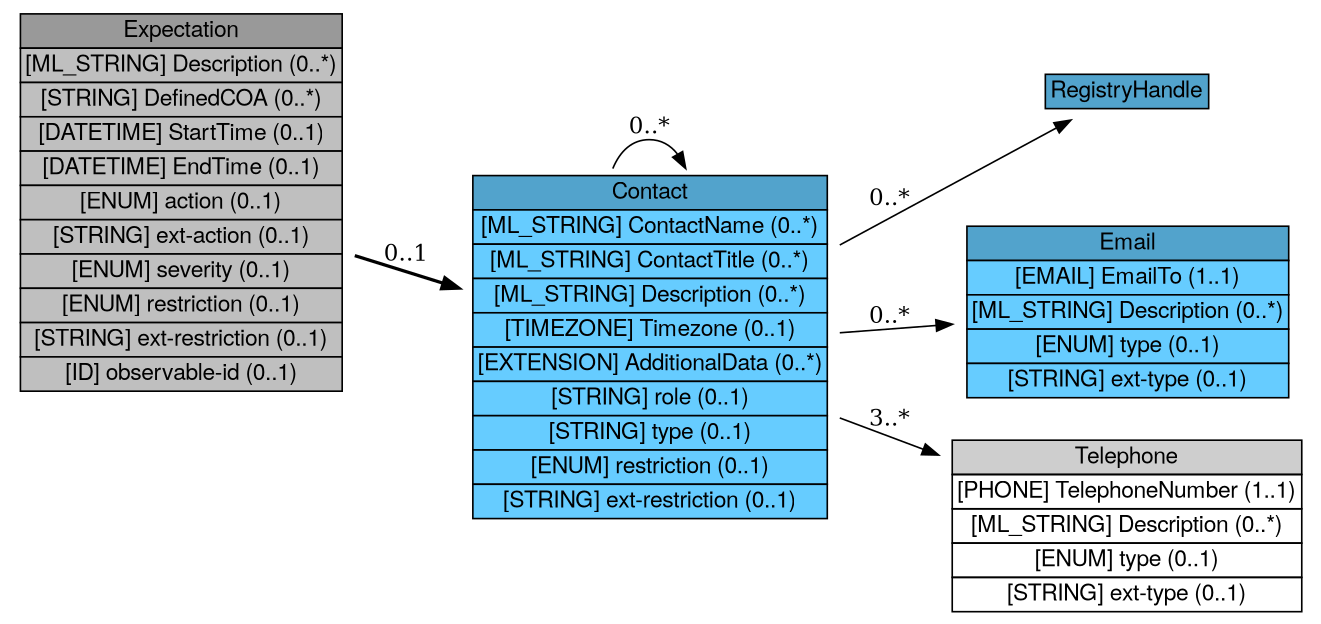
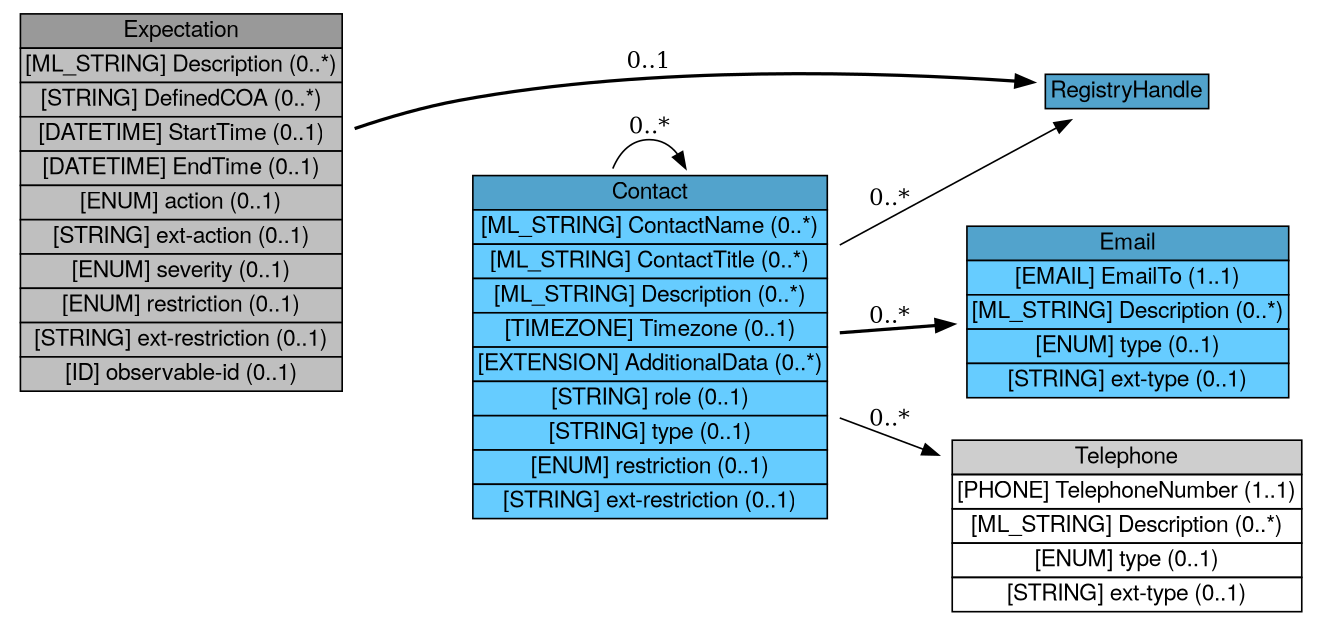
(399, 269) -> (683, 76)
(888, 329) -> (888, 329)
(889, 420) -> (889, 420)
